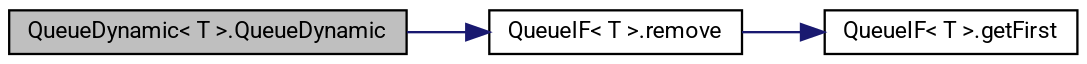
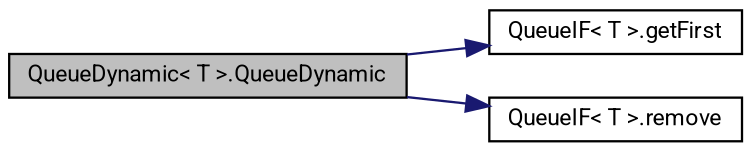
(771, 32) -> (437, 51)
